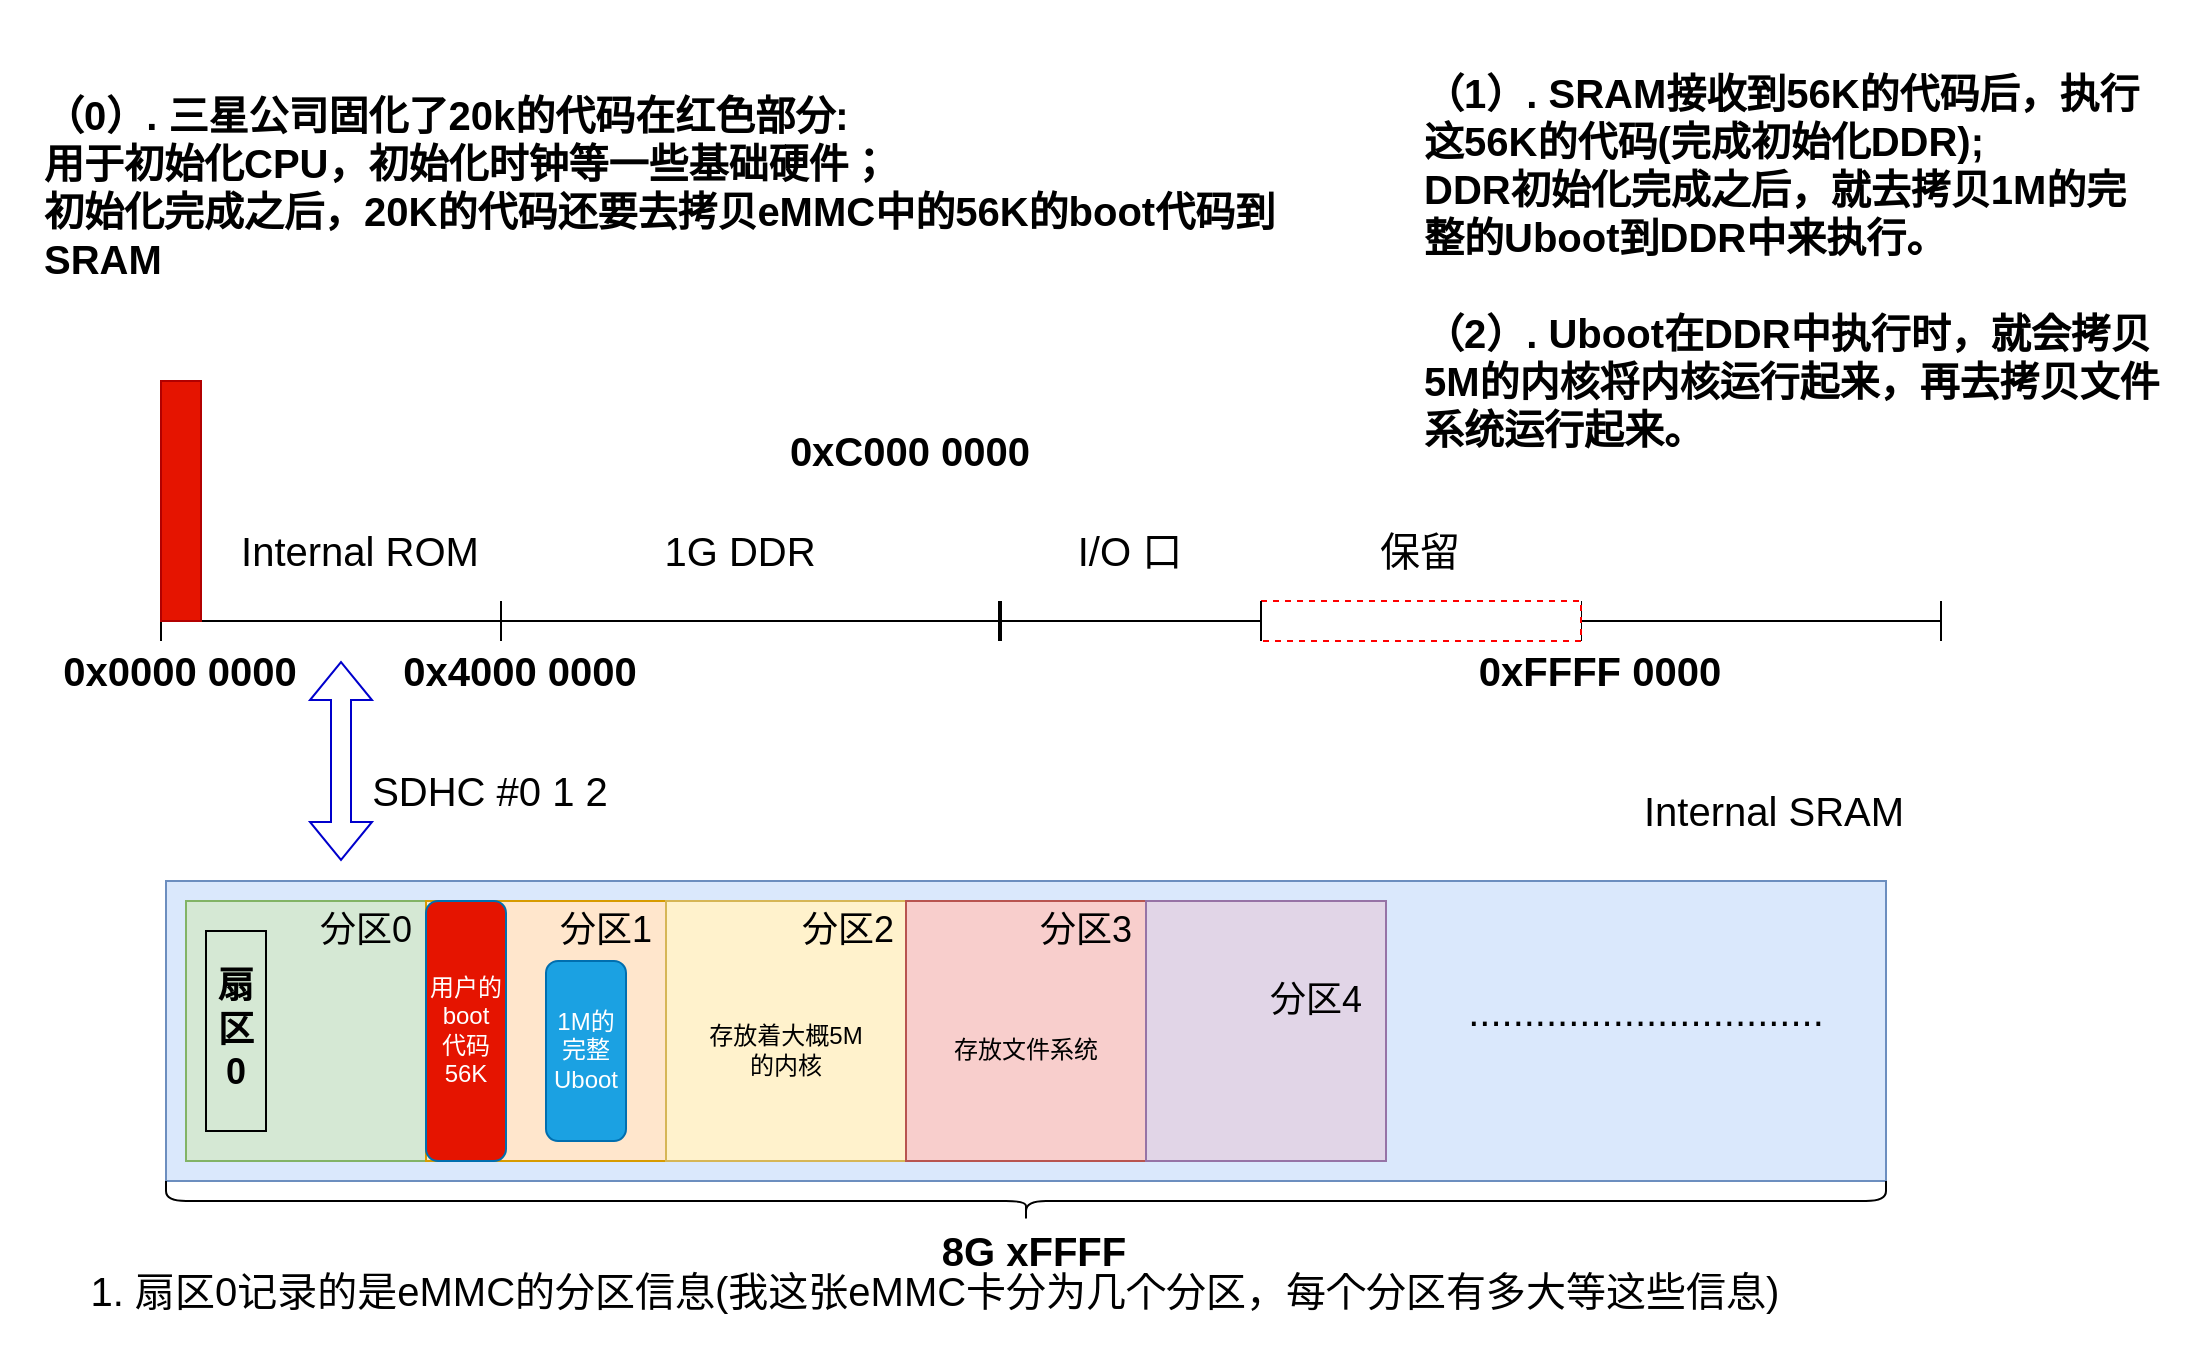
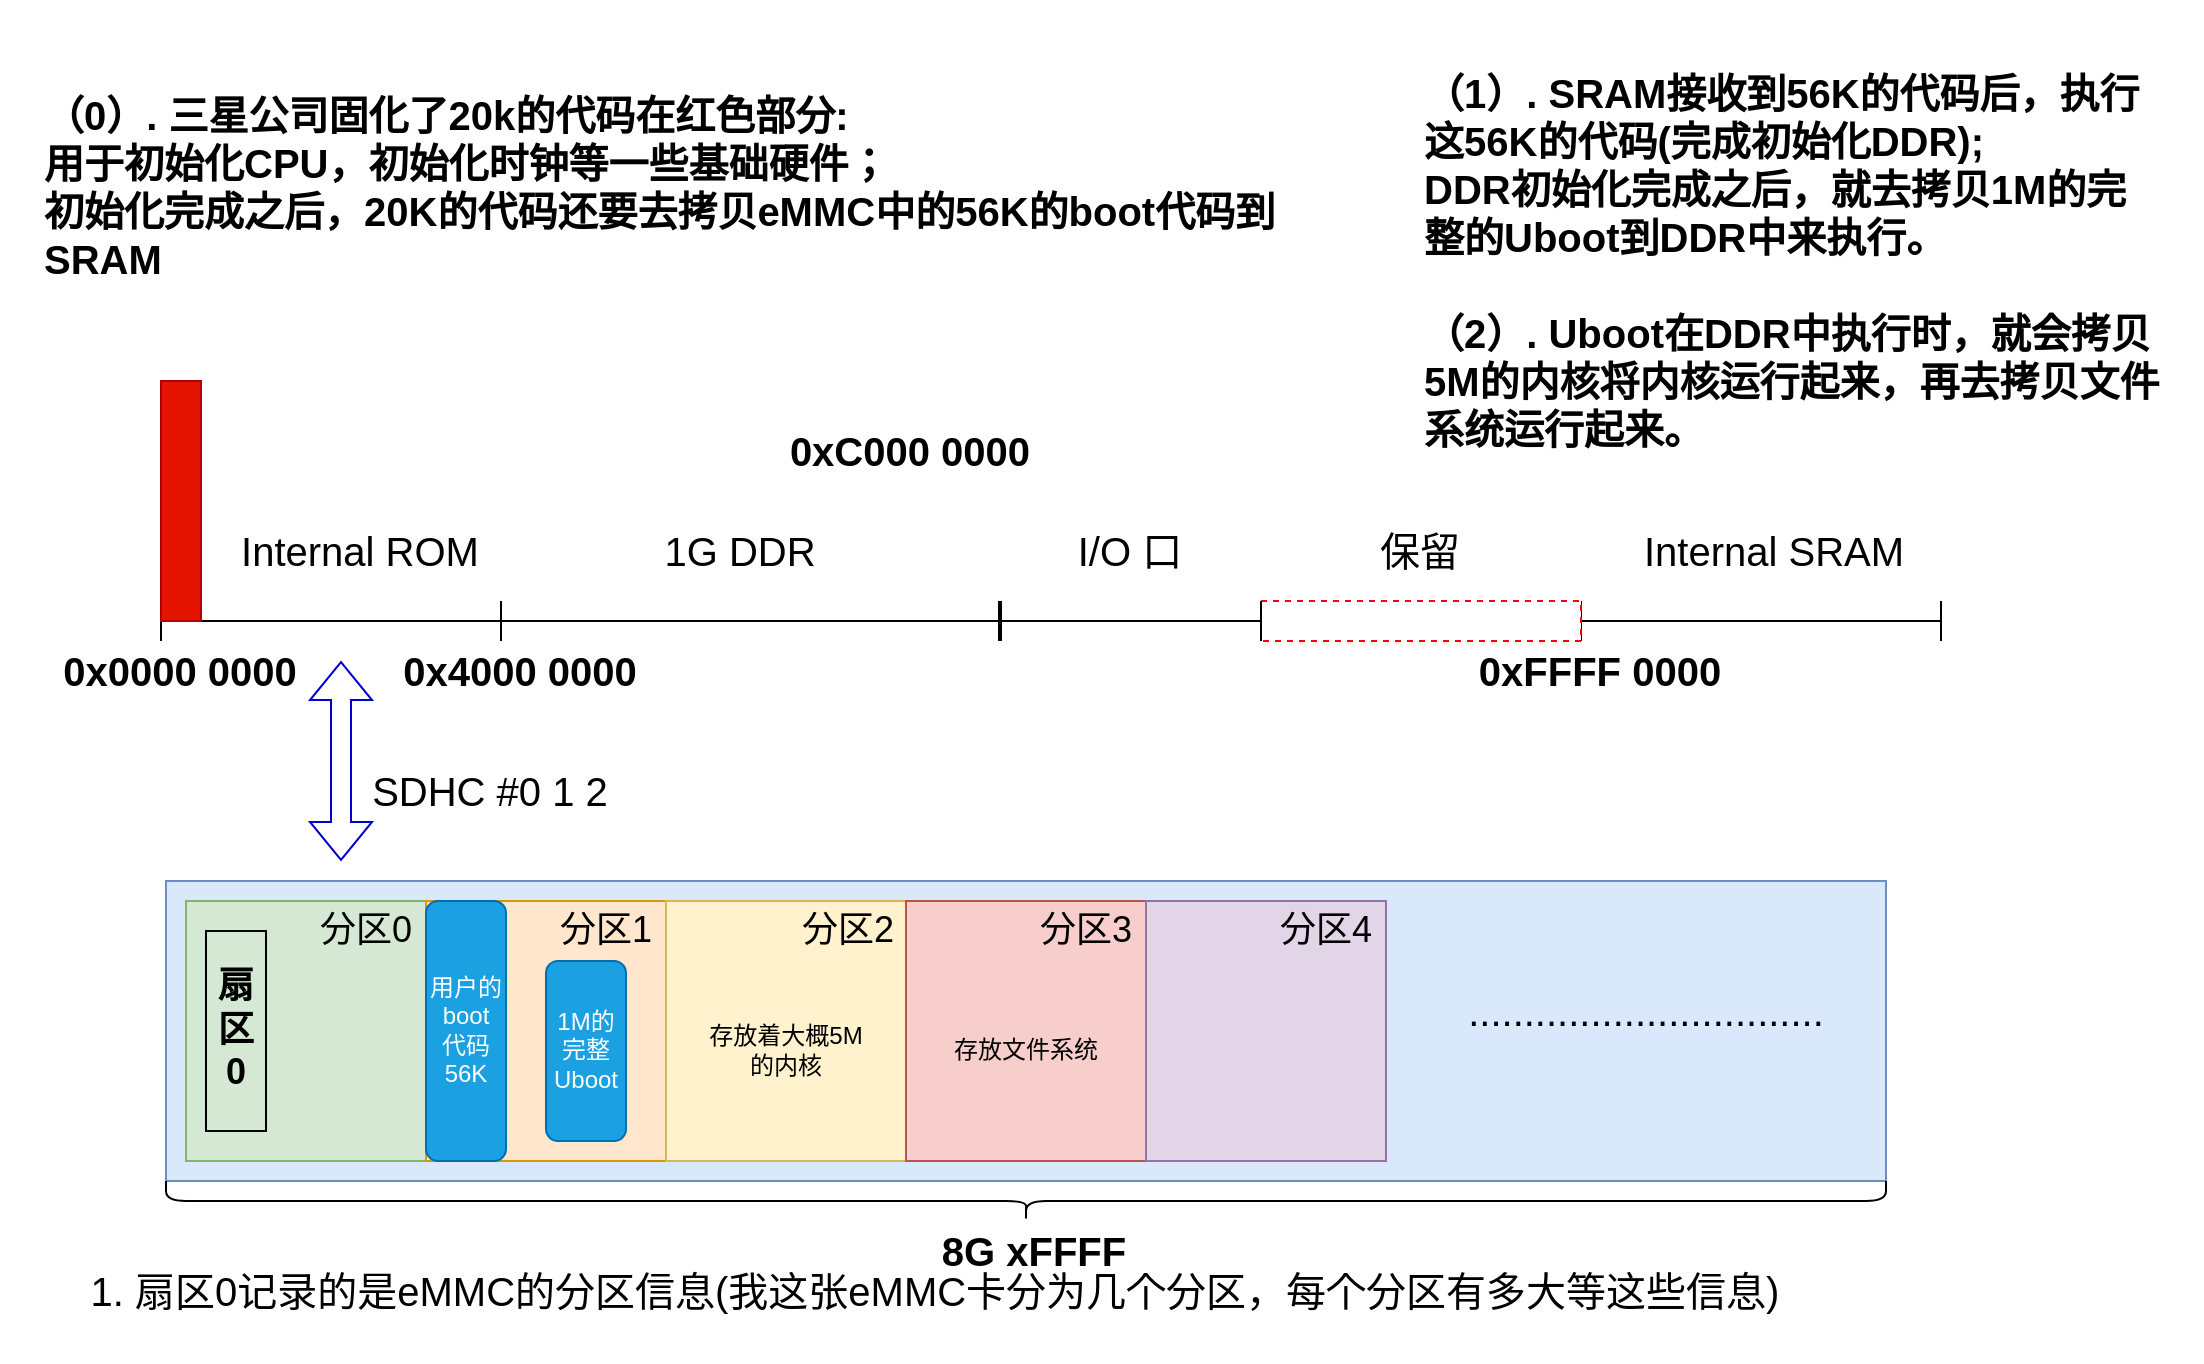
(1775, 811) -> (1775, 551)
(1316, 1001) -> (1326, 931)
(466, 1031) -> (466, 1031)
